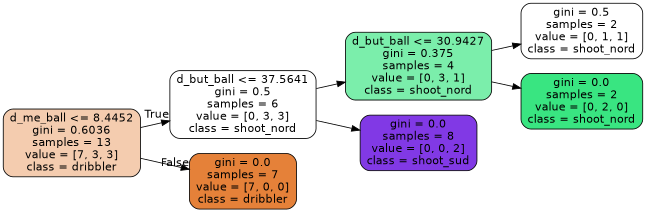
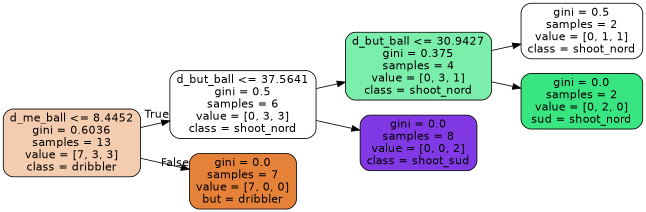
(582, 101) -> (582, 101)
(243, 181) -> (243, 181)
